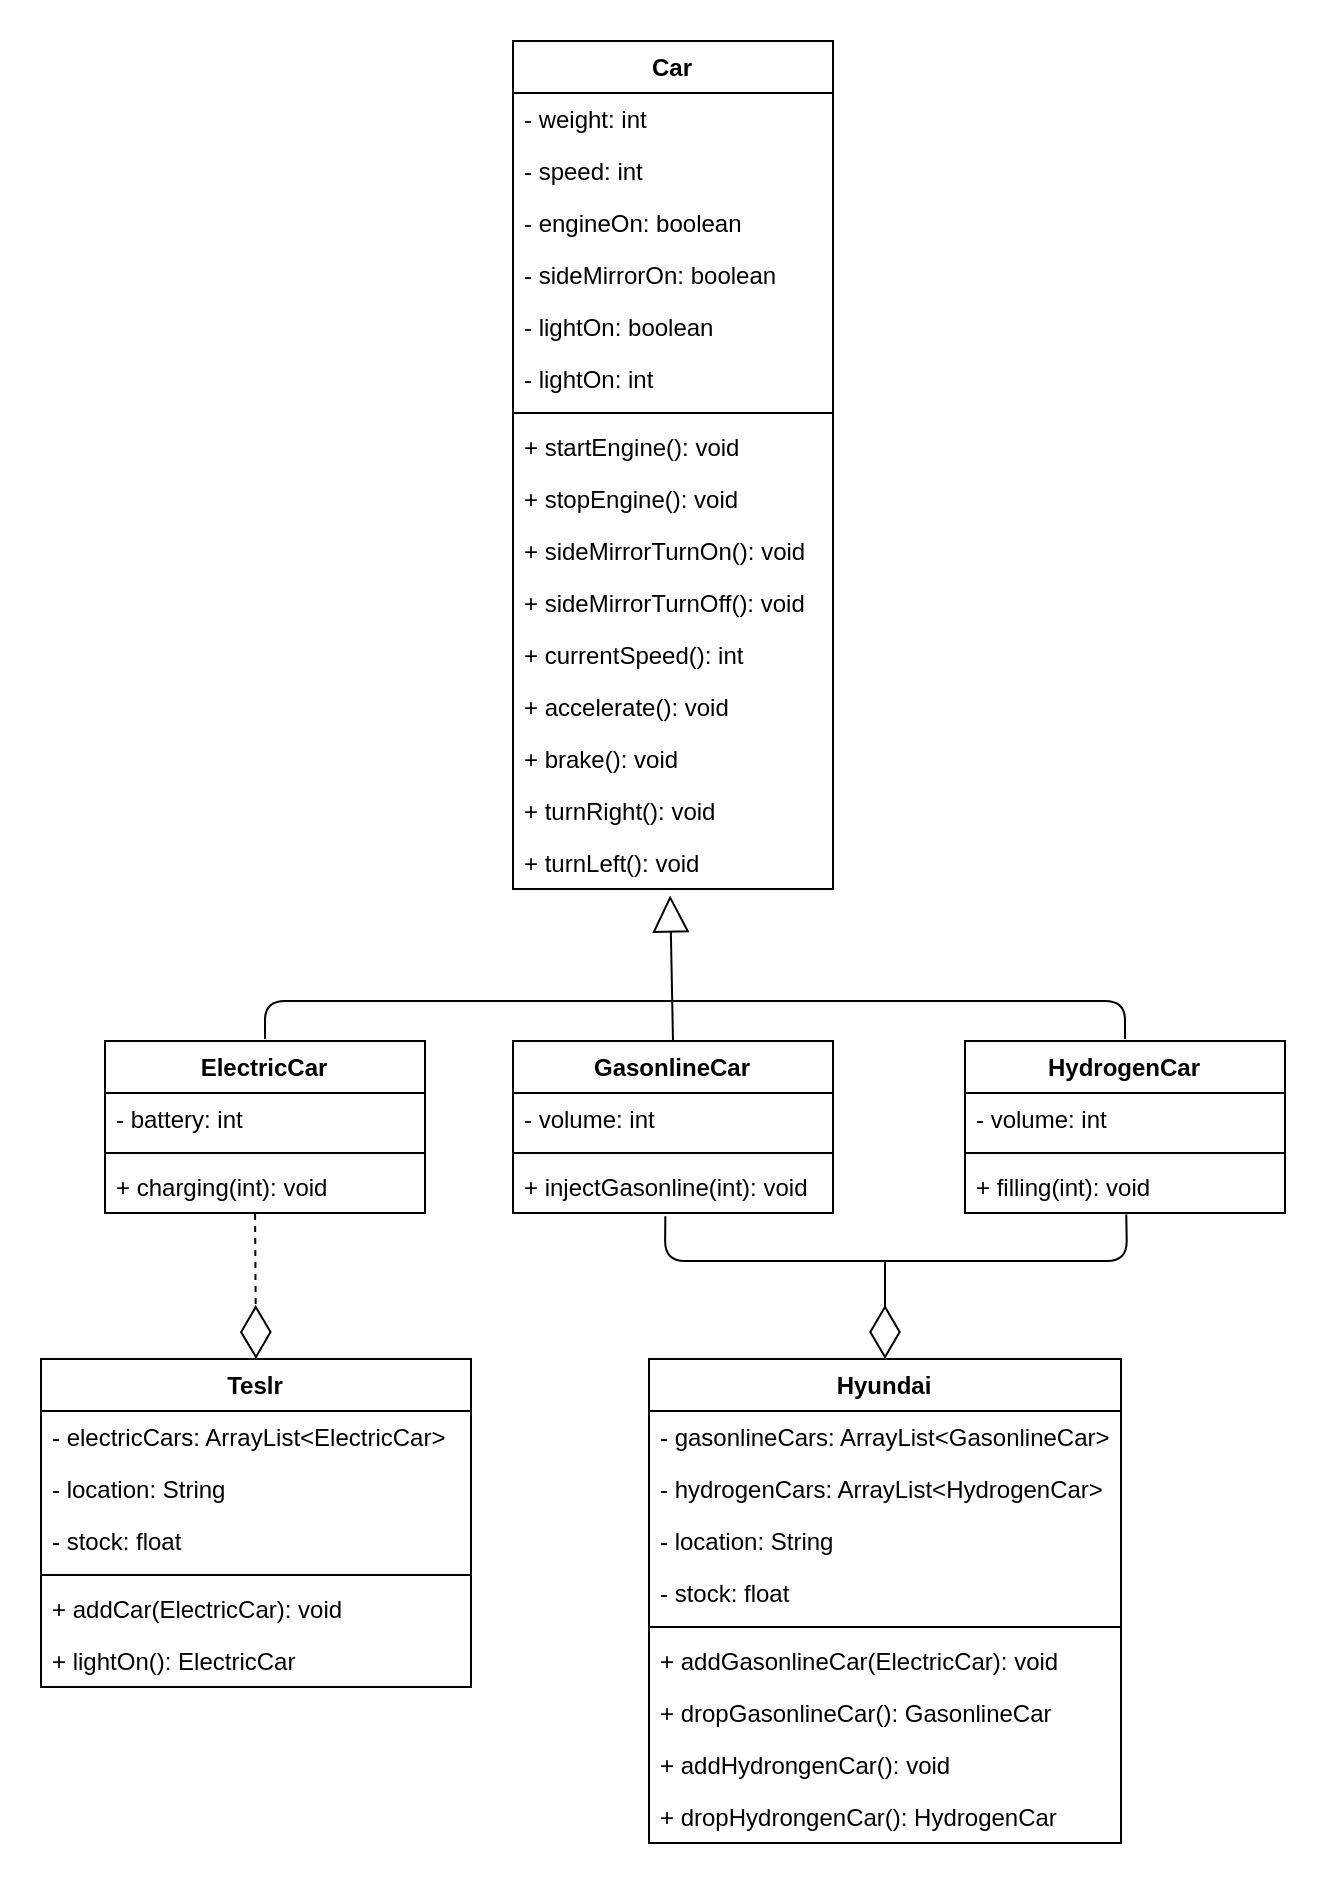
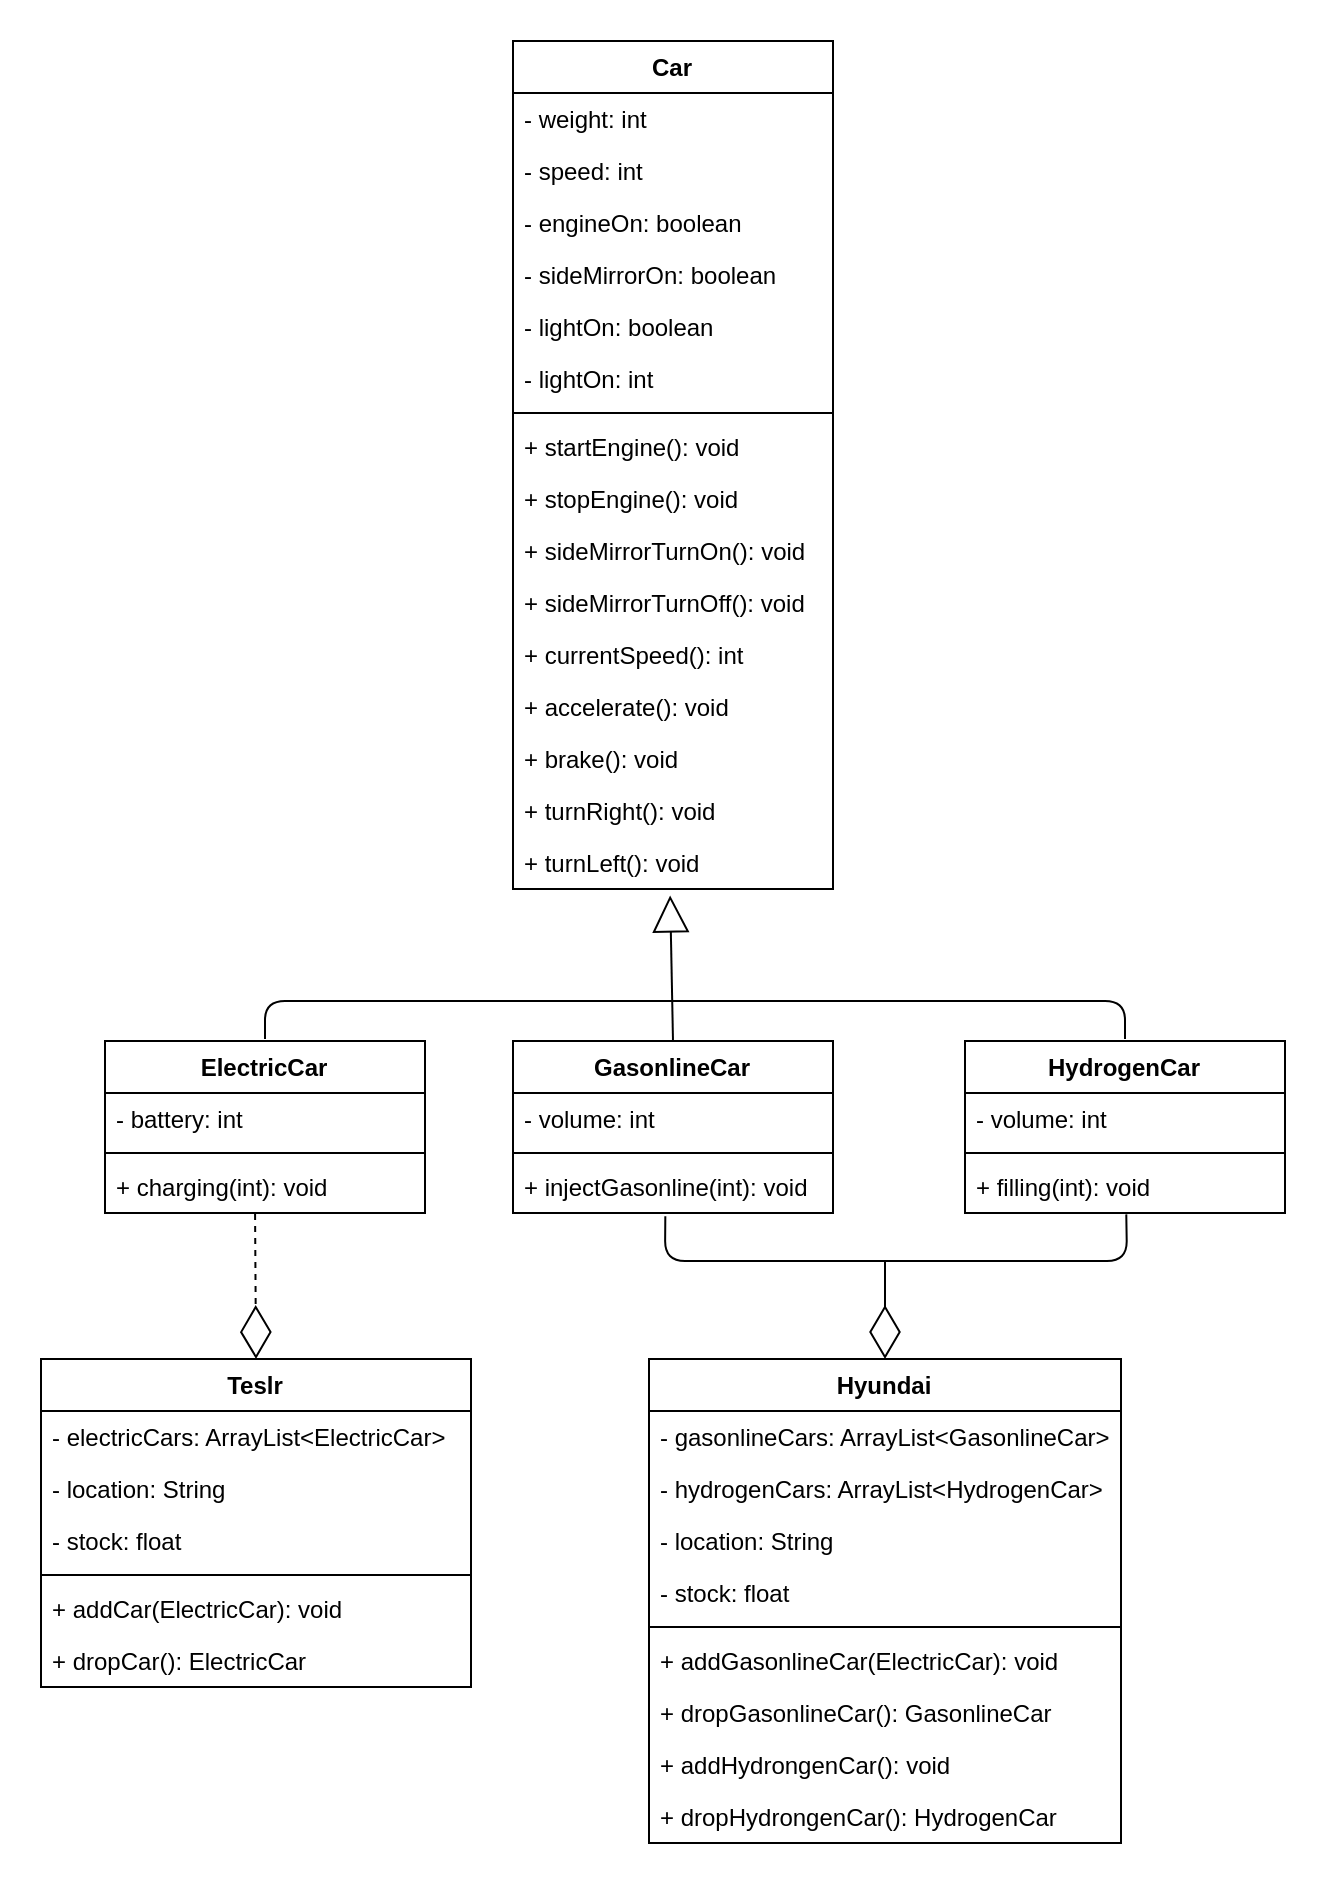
(191, 1662) -> (198, 1662)
